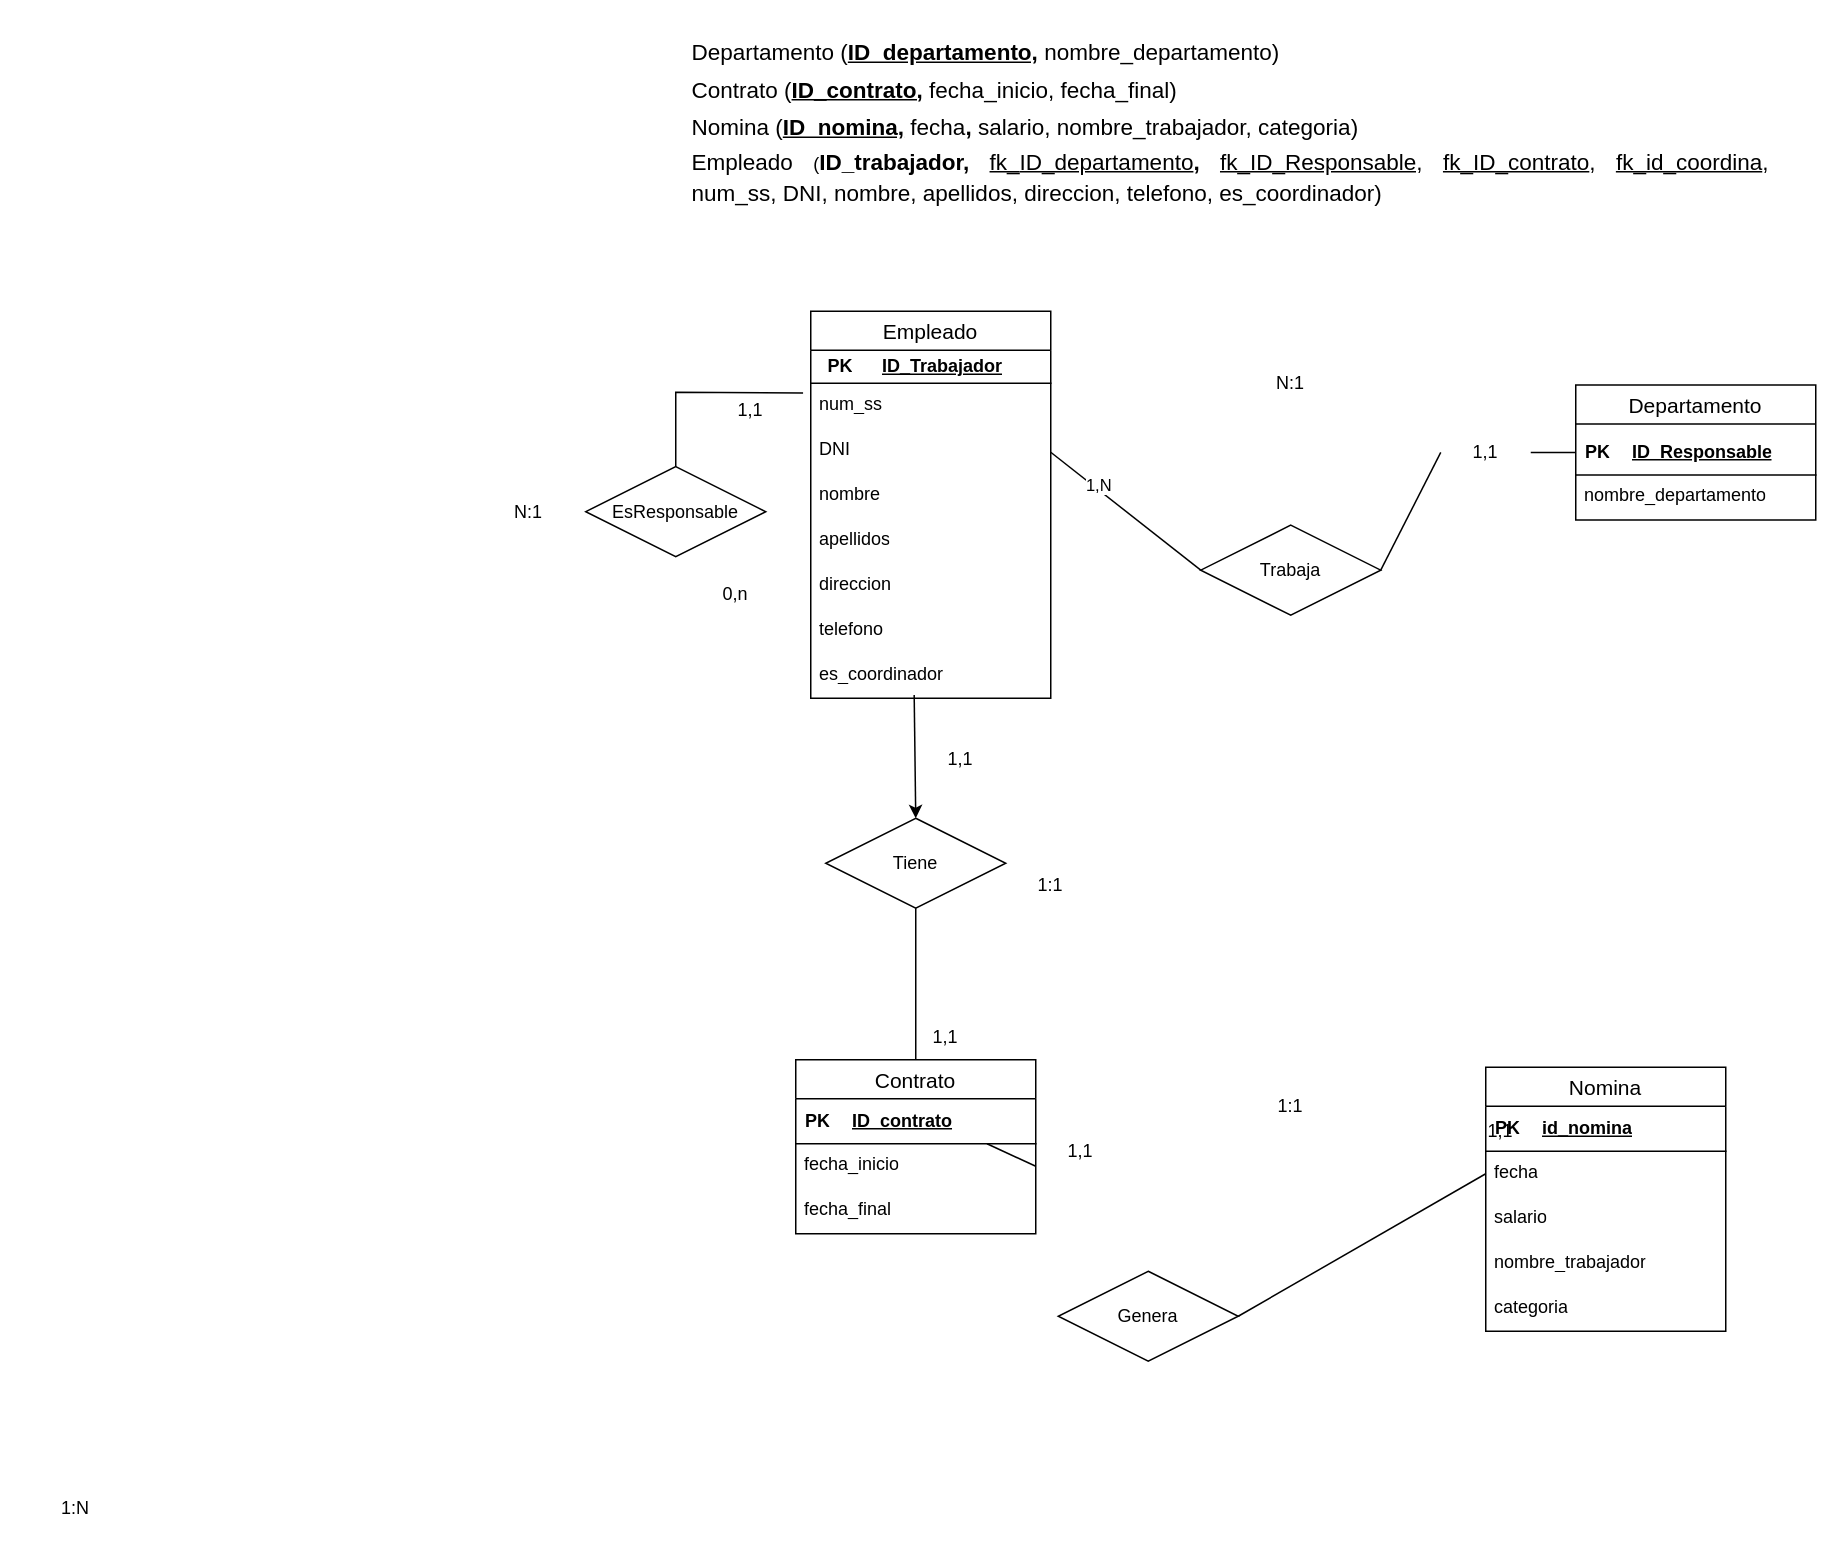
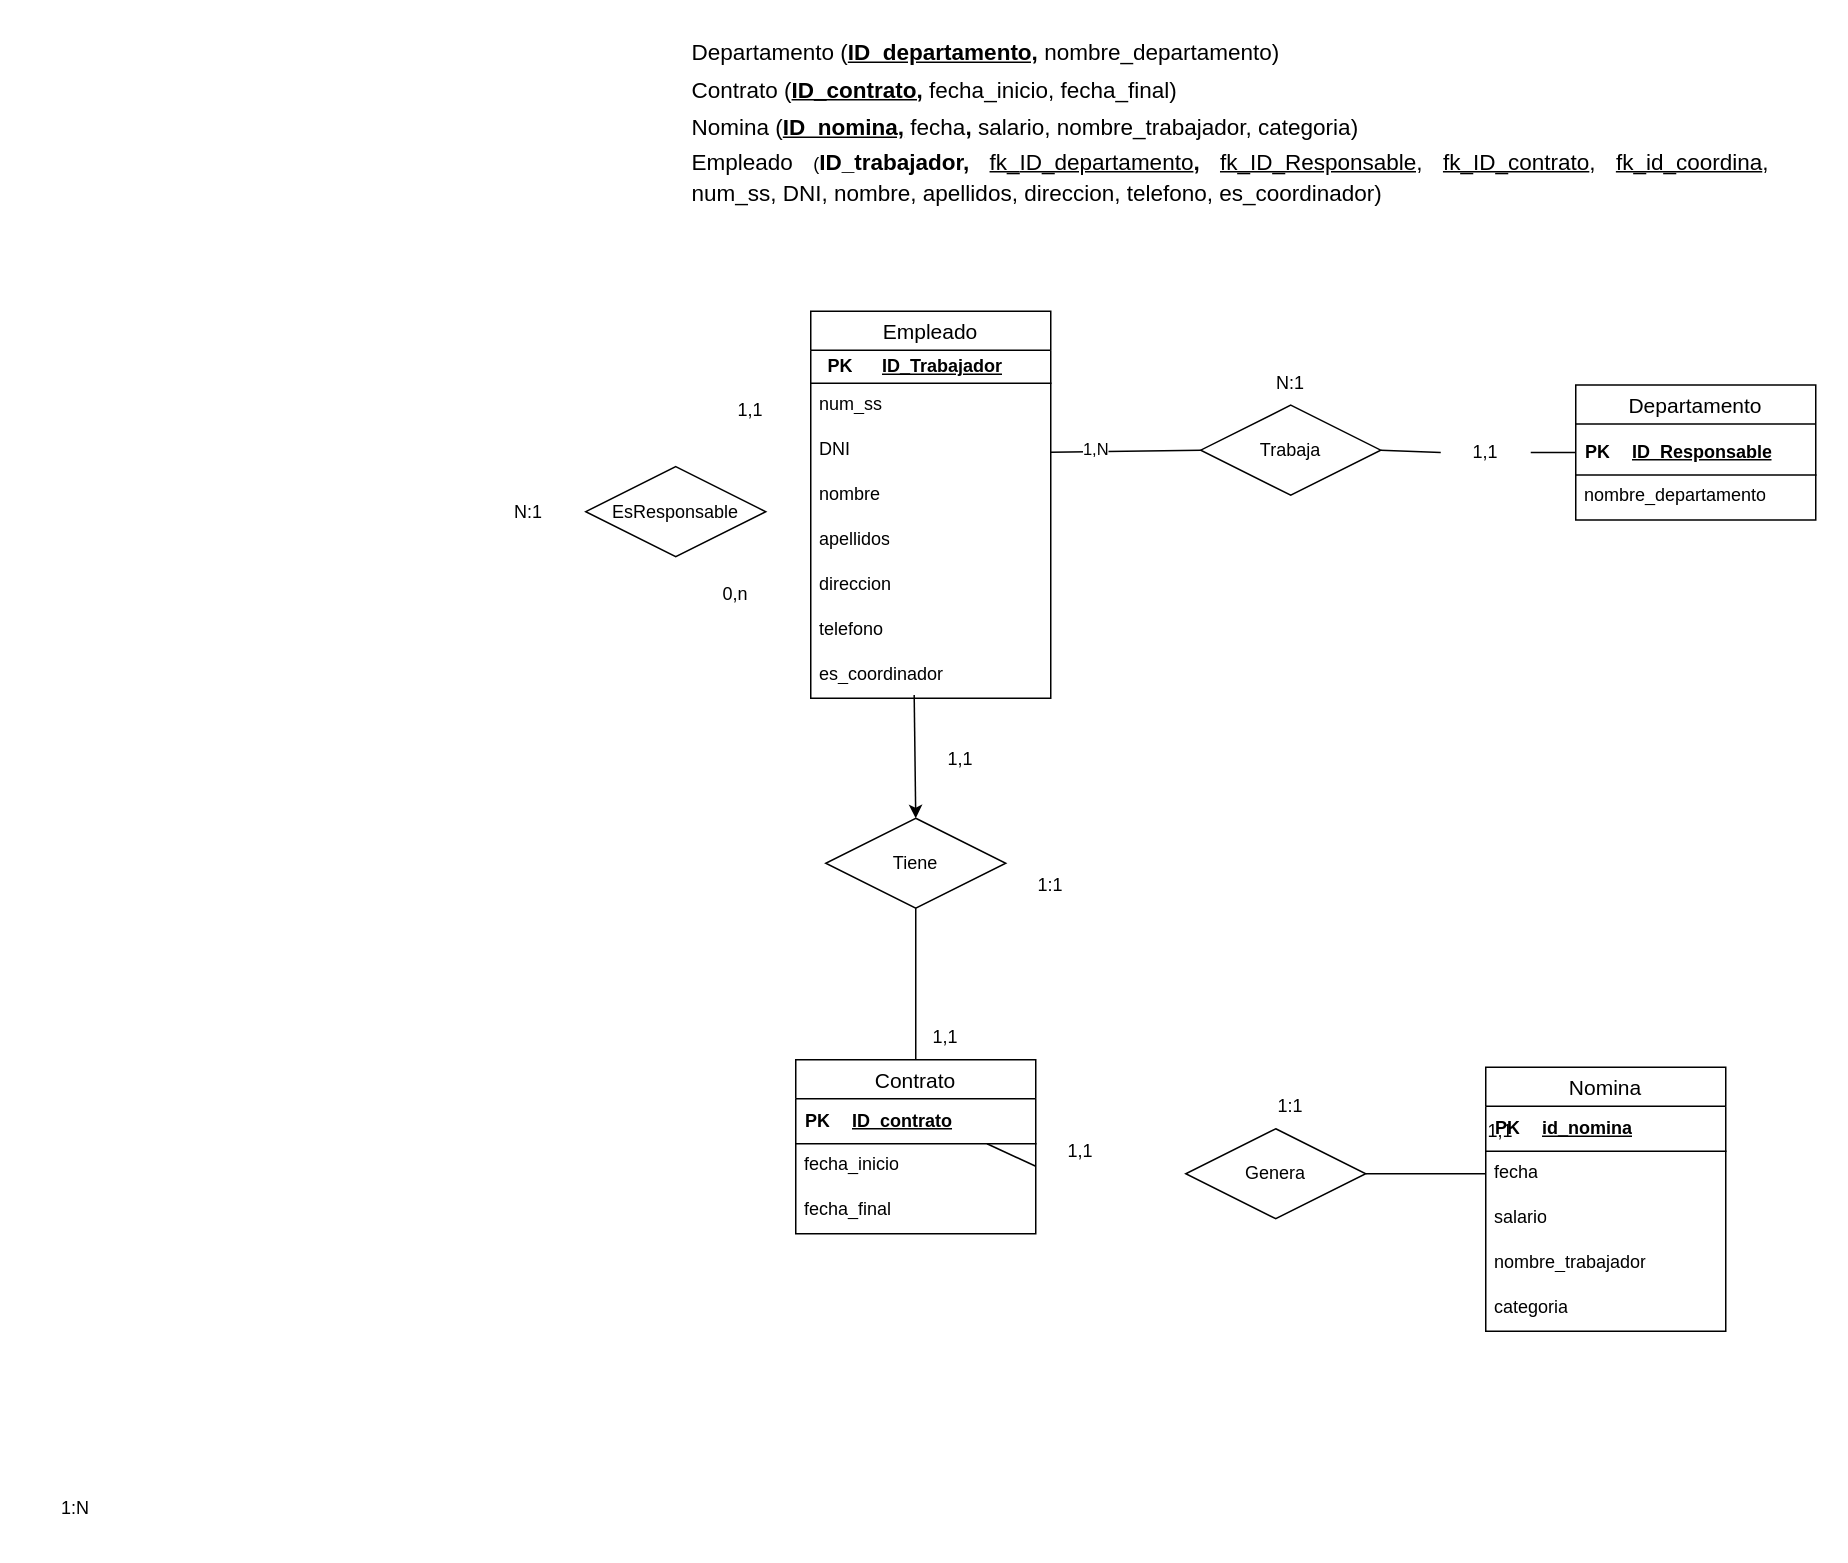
(702, 392) -> none
(1291, 570) -> (1291, 450)
(1148, 1316) -> (1276, 1174)
